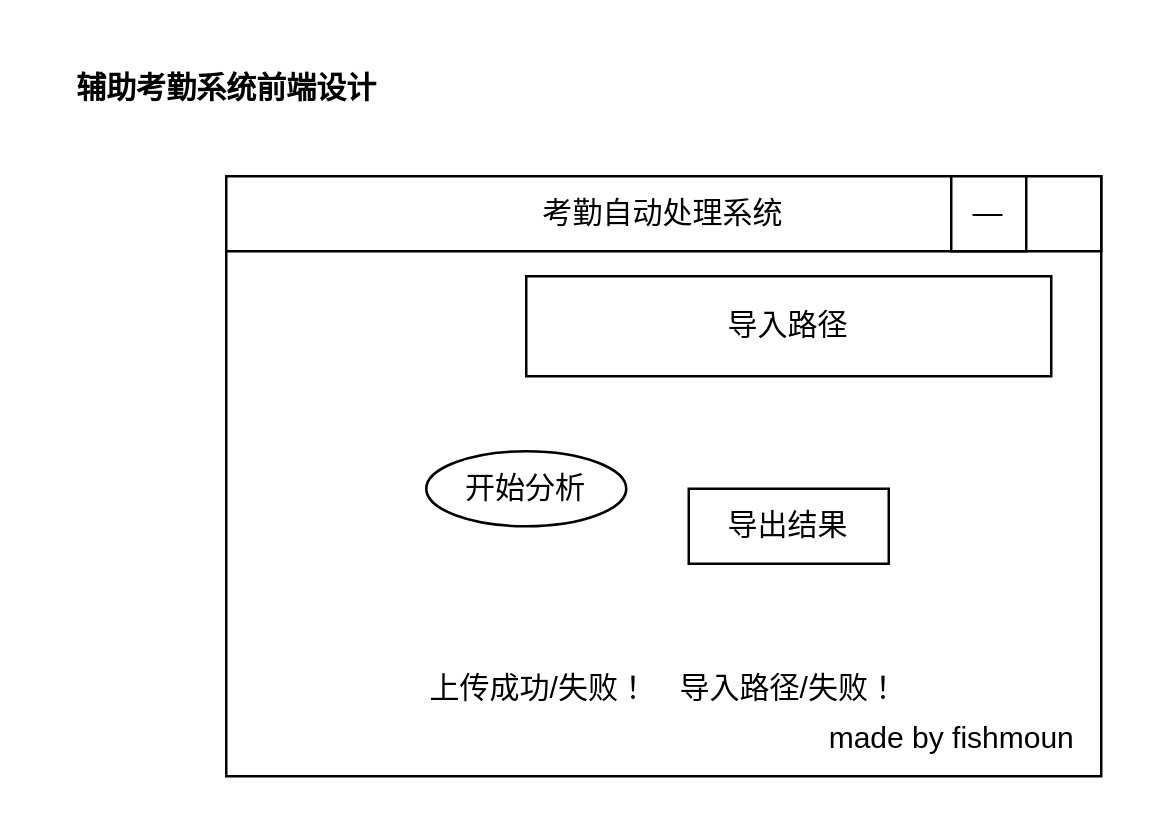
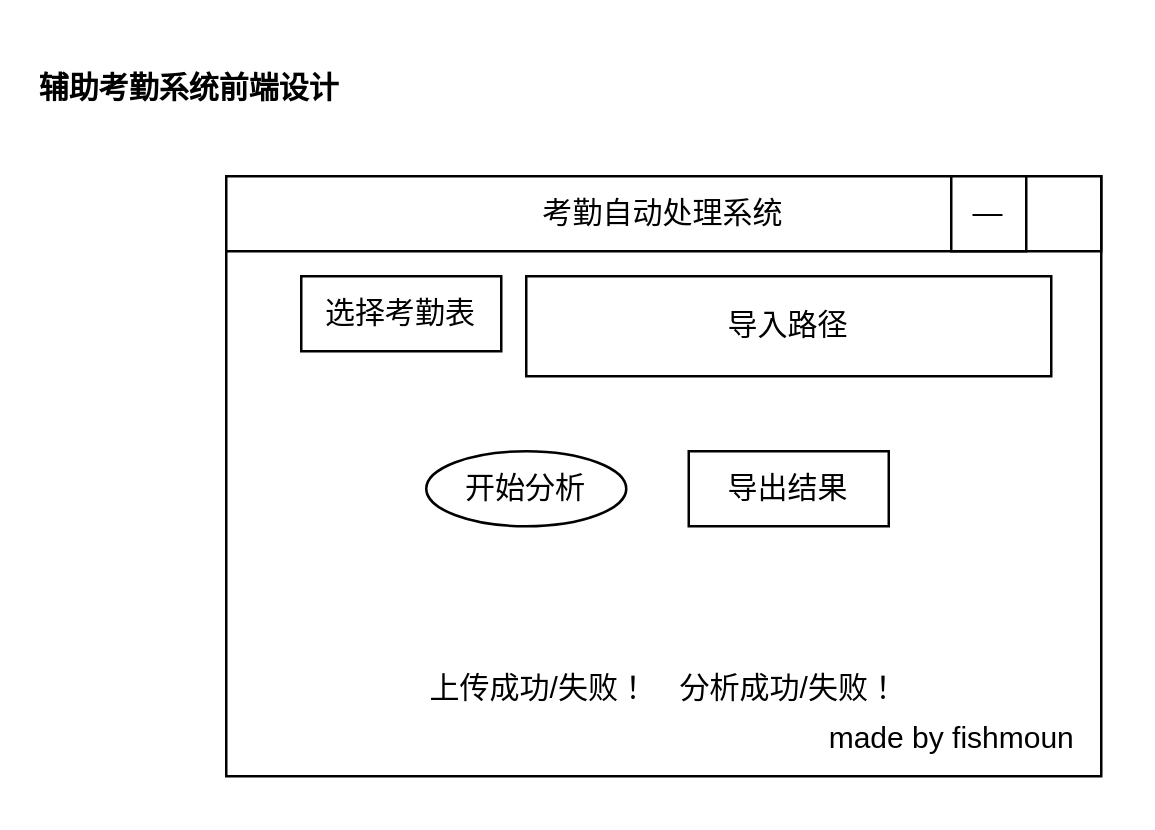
(226, 89) -> (189, 89)
none -> (401, 314)
(789, 526) -> (789, 489)
(790, 689) -> (790, 689)
